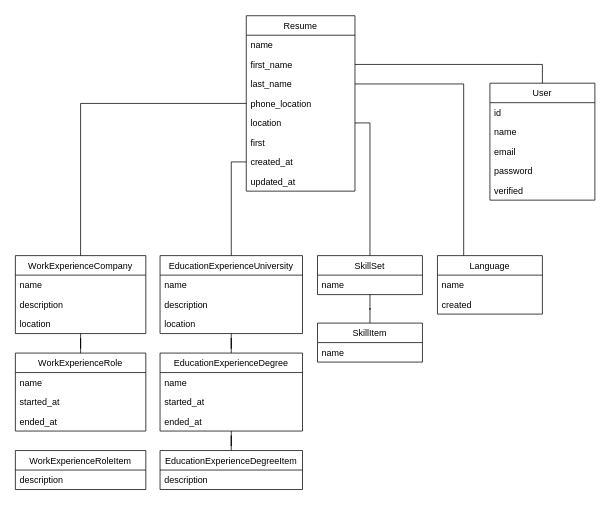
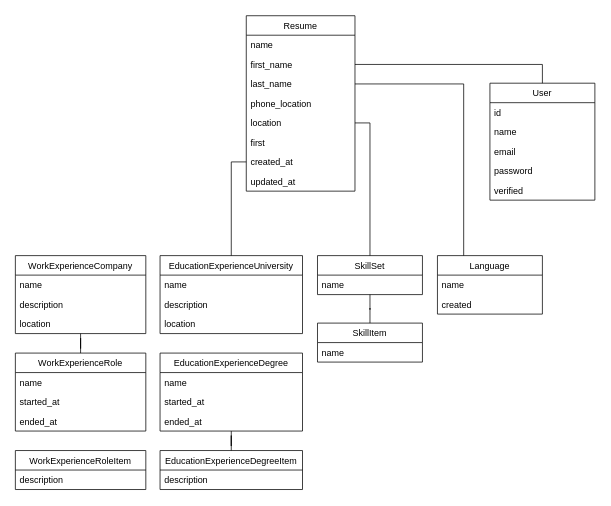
(89, 103) -> none
(231, 345) -> none
